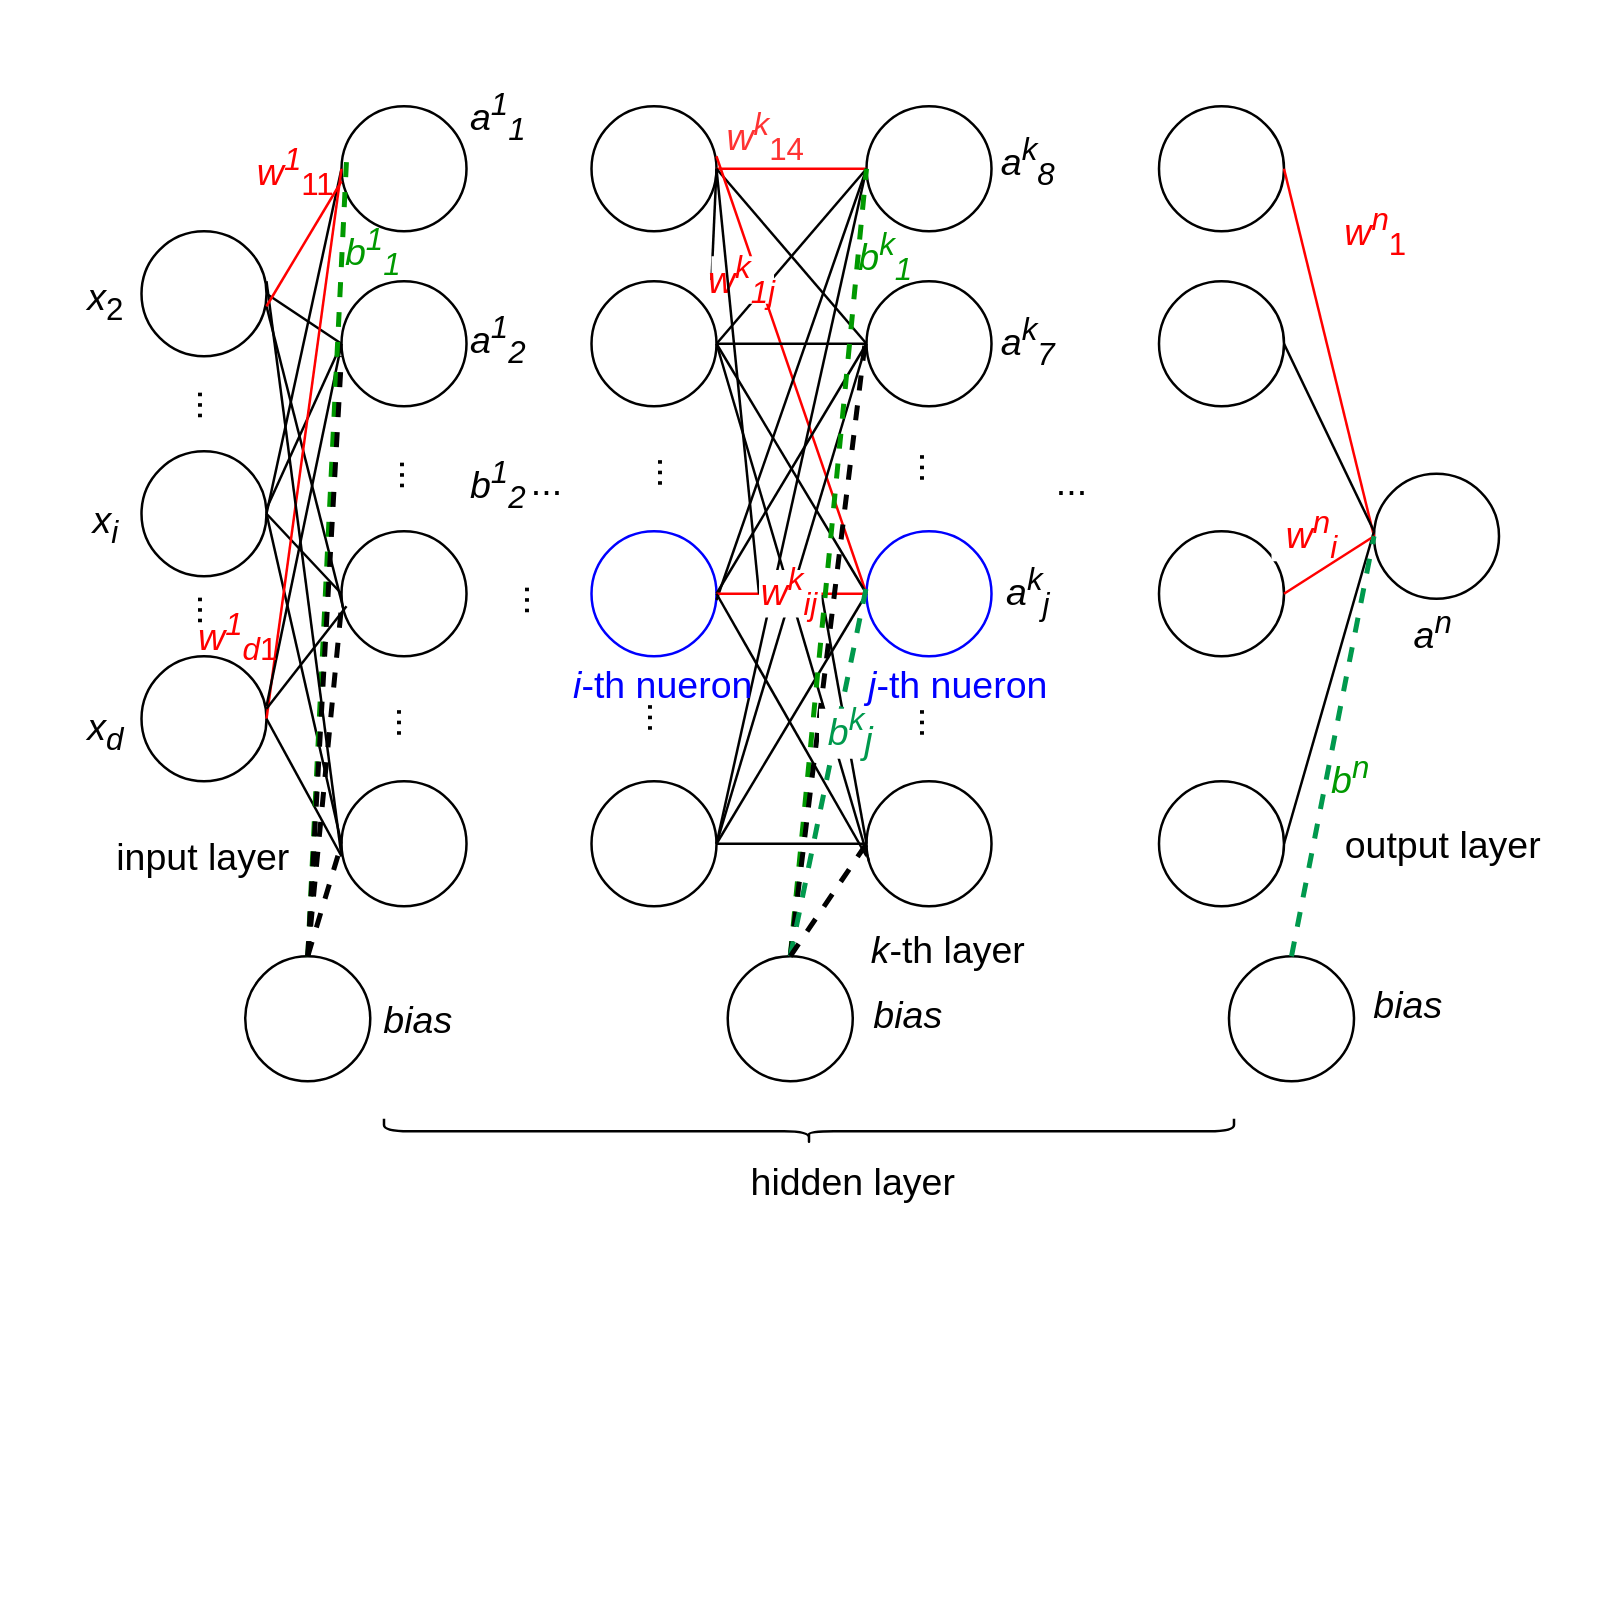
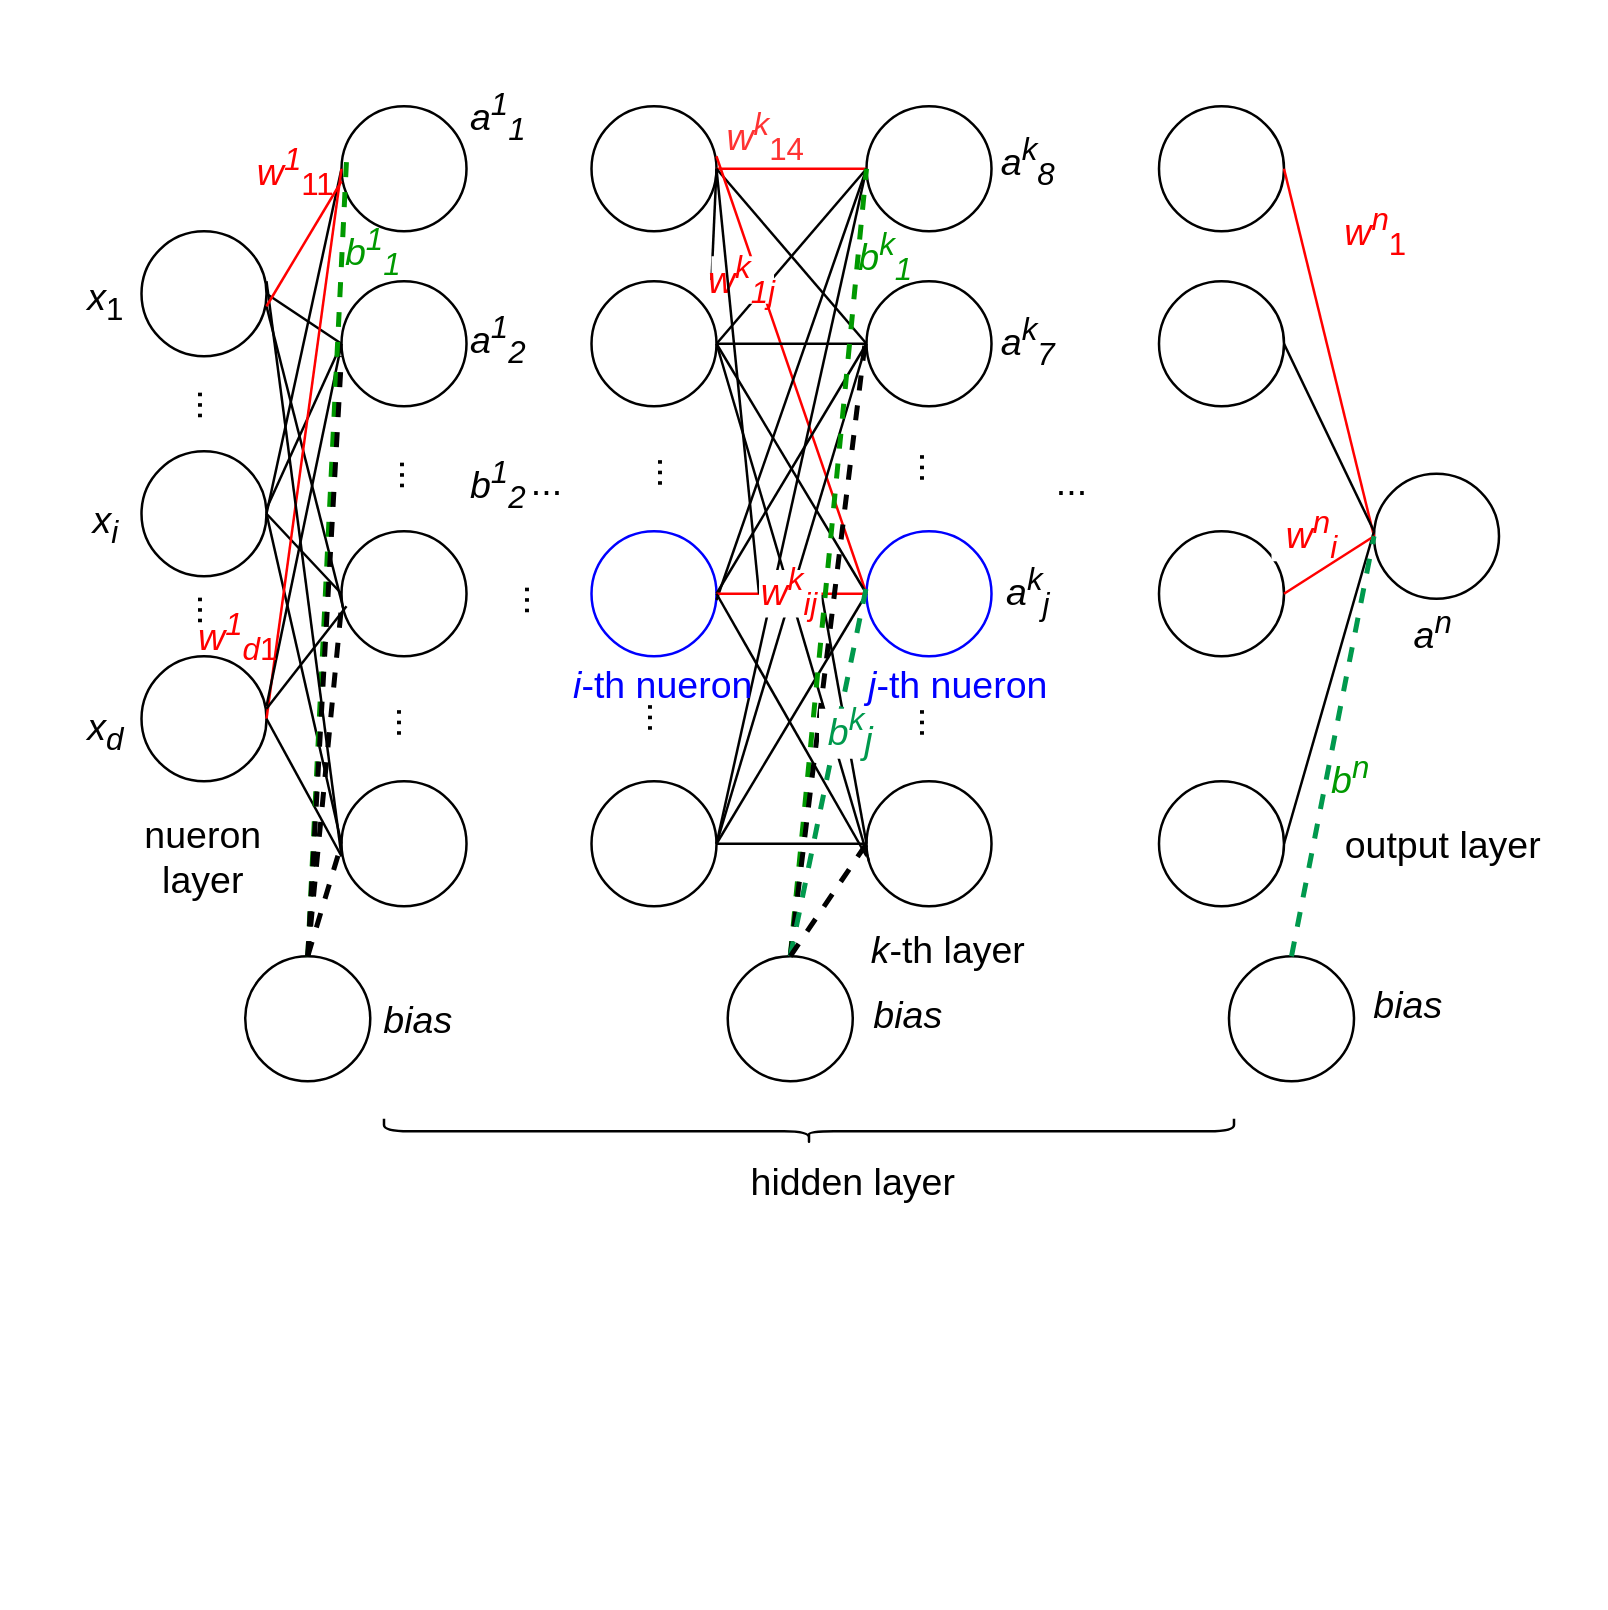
(106, 301) -> (106, 301)
(204, 856) -> (204, 856)
